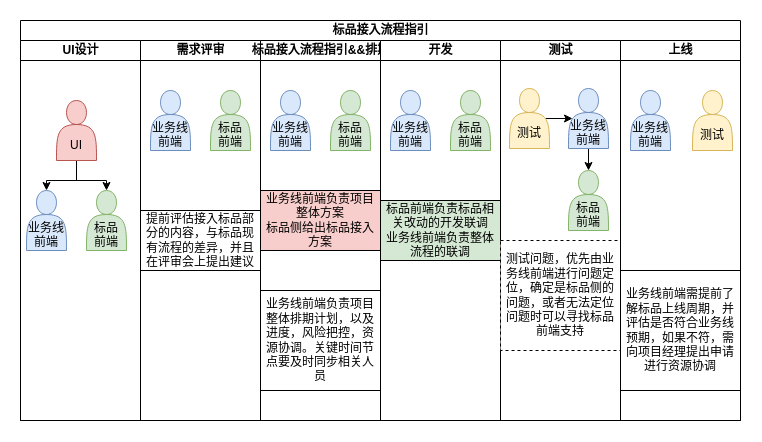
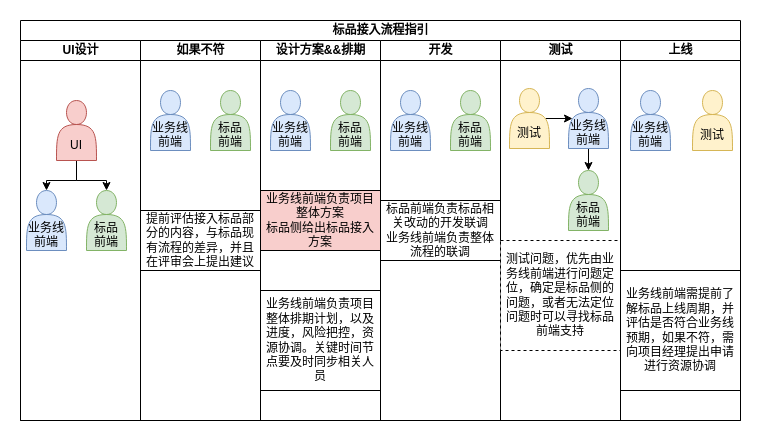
(201, 51) -> (201, 51)
(321, 51) -> (321, 51)
(440, 231) -> (440, 231)
